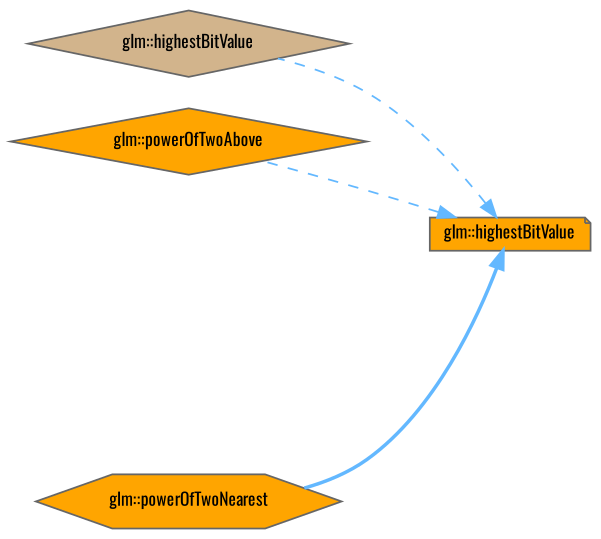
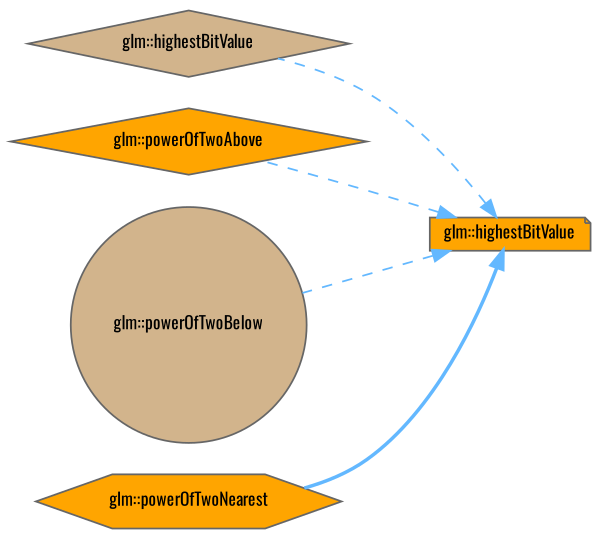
none -> (189, 325)
